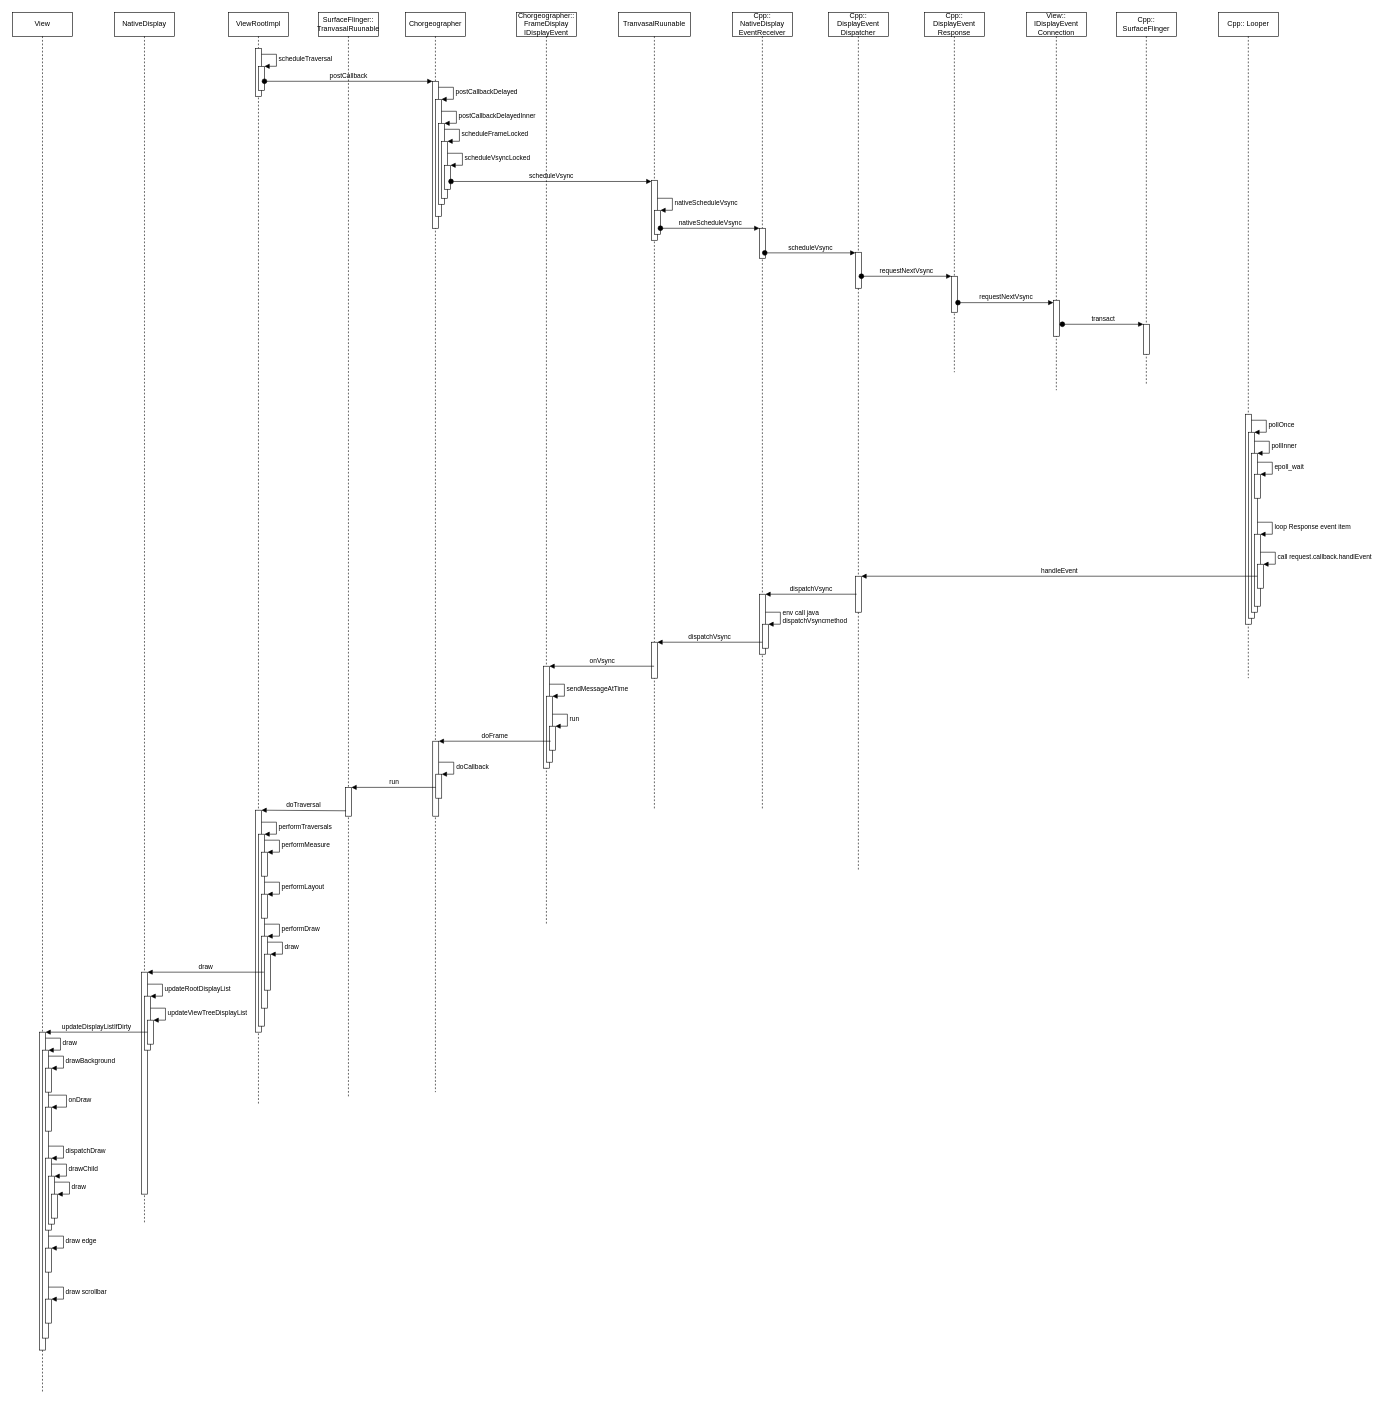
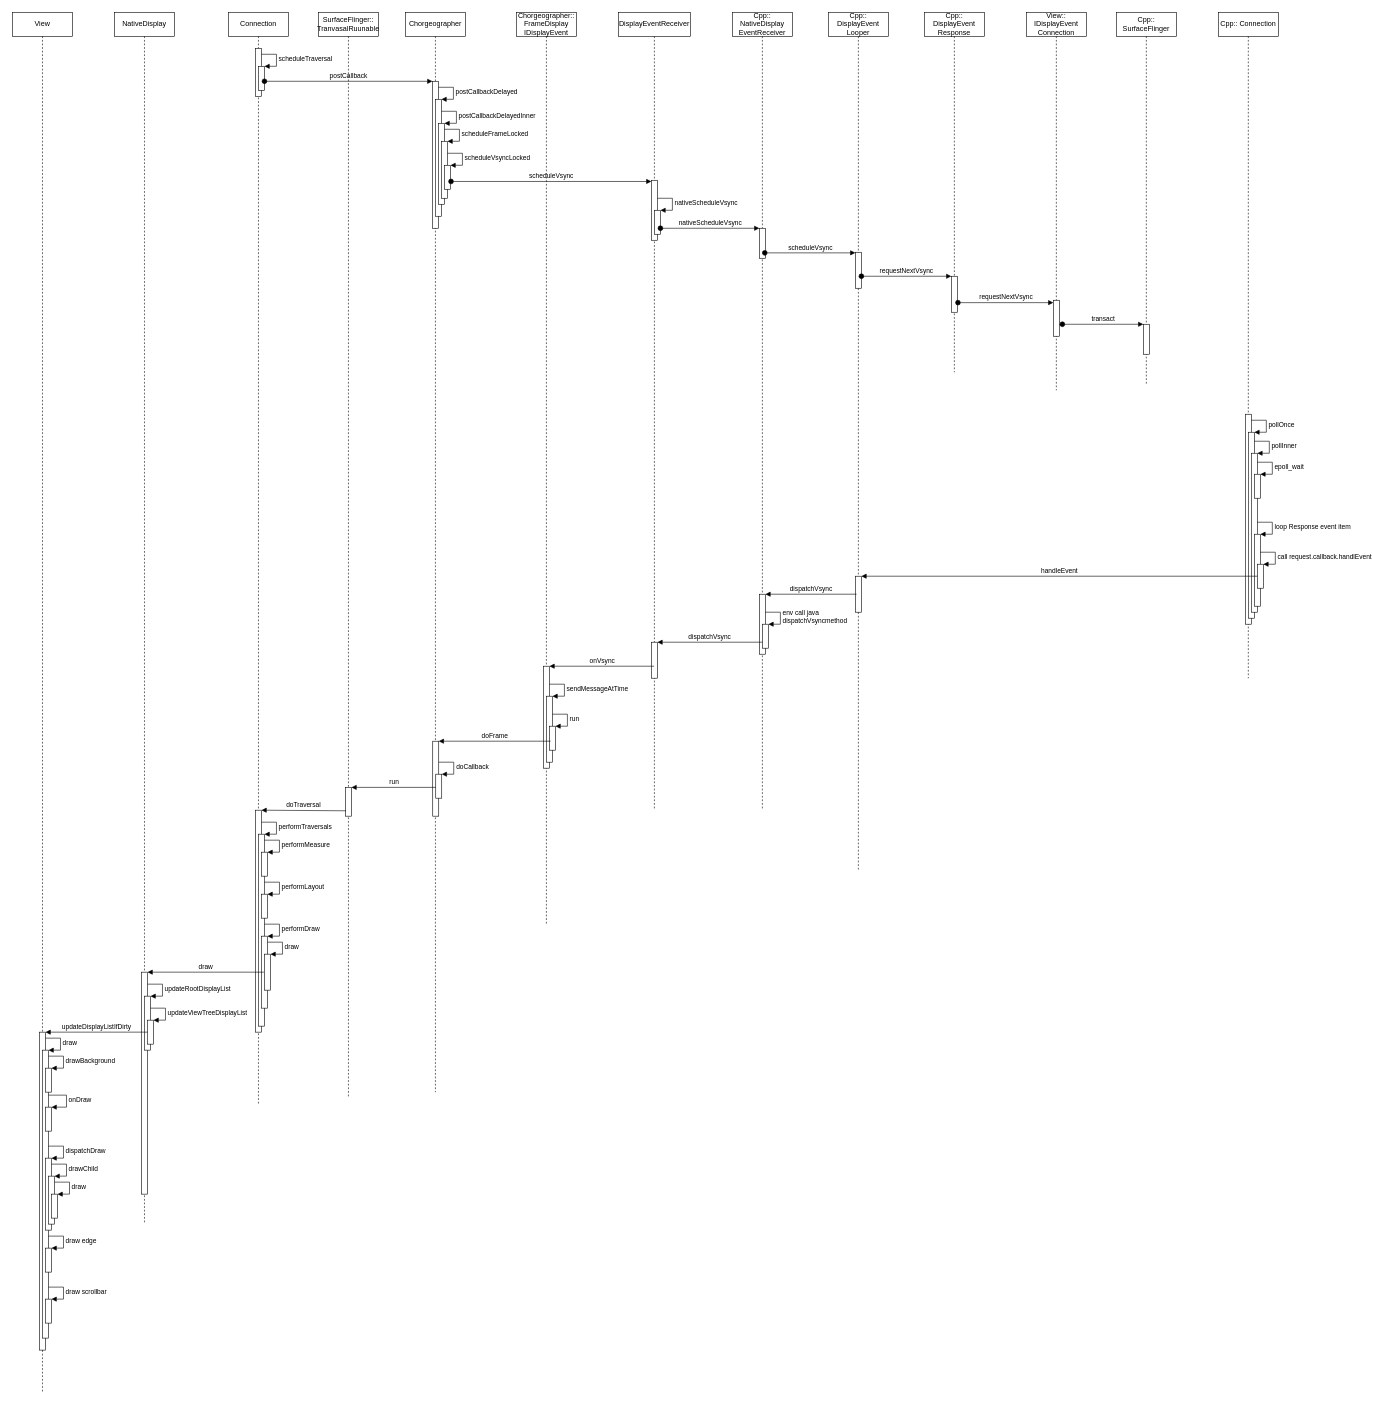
(258, 24) -> (258, 24)
(654, 24) -> (654, 24)
(858, 24) -> (858, 24)
(1248, 24) -> (1248, 24)
